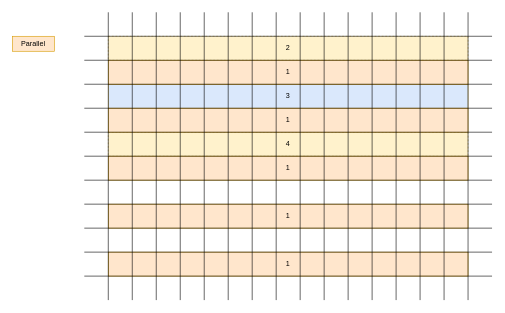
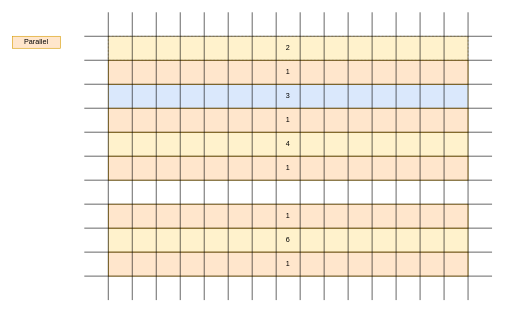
(33, 44) -> (36, 42)
(288, 144) -> (288, 144)
none -> (288, 240)
